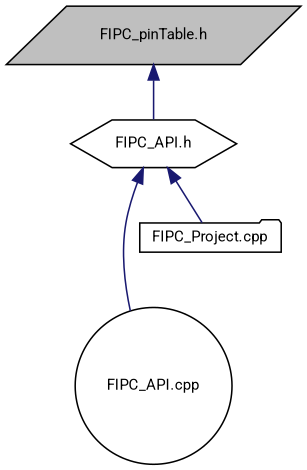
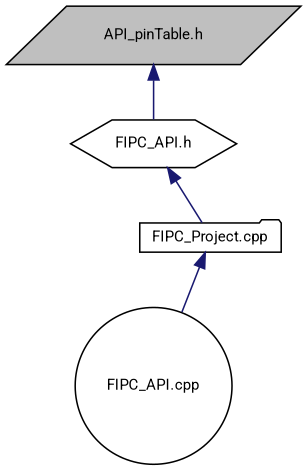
(154, 35) -> (154, 35)
(124, 246) -> (191, 290)
